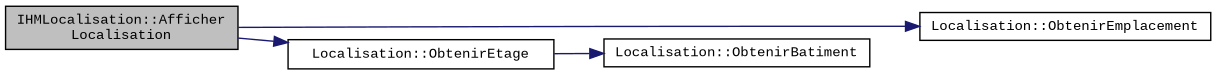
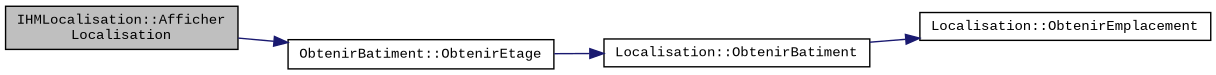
(572, 26) -> (888, 41)
(421, 54) -> (421, 54)
